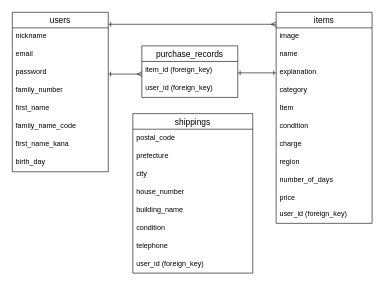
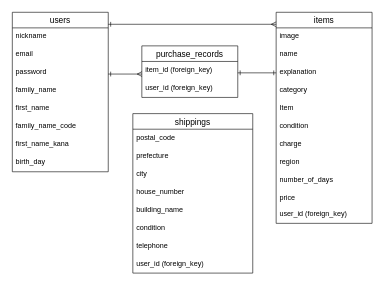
(40, 90) -> (36, 90)
